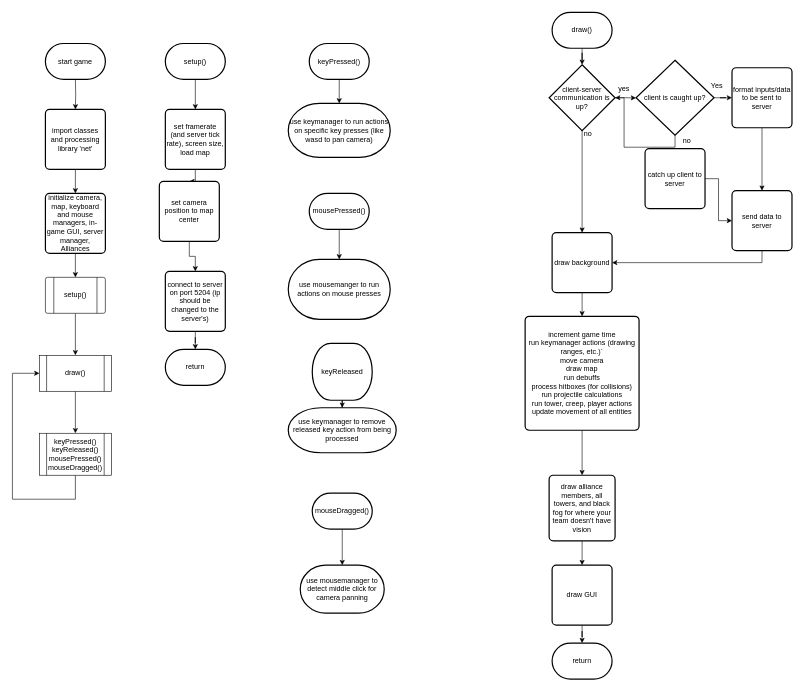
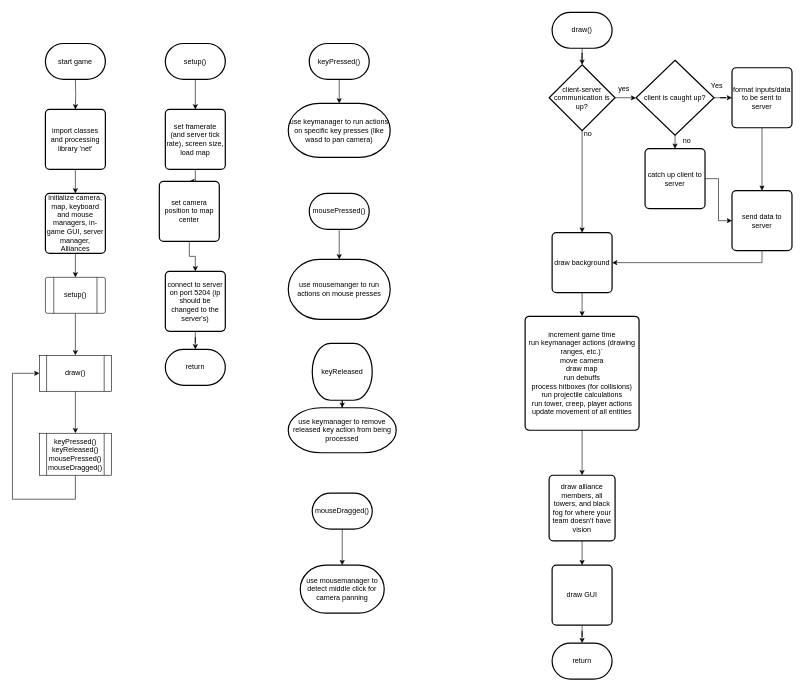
(675, 146) -> (675, 143)
